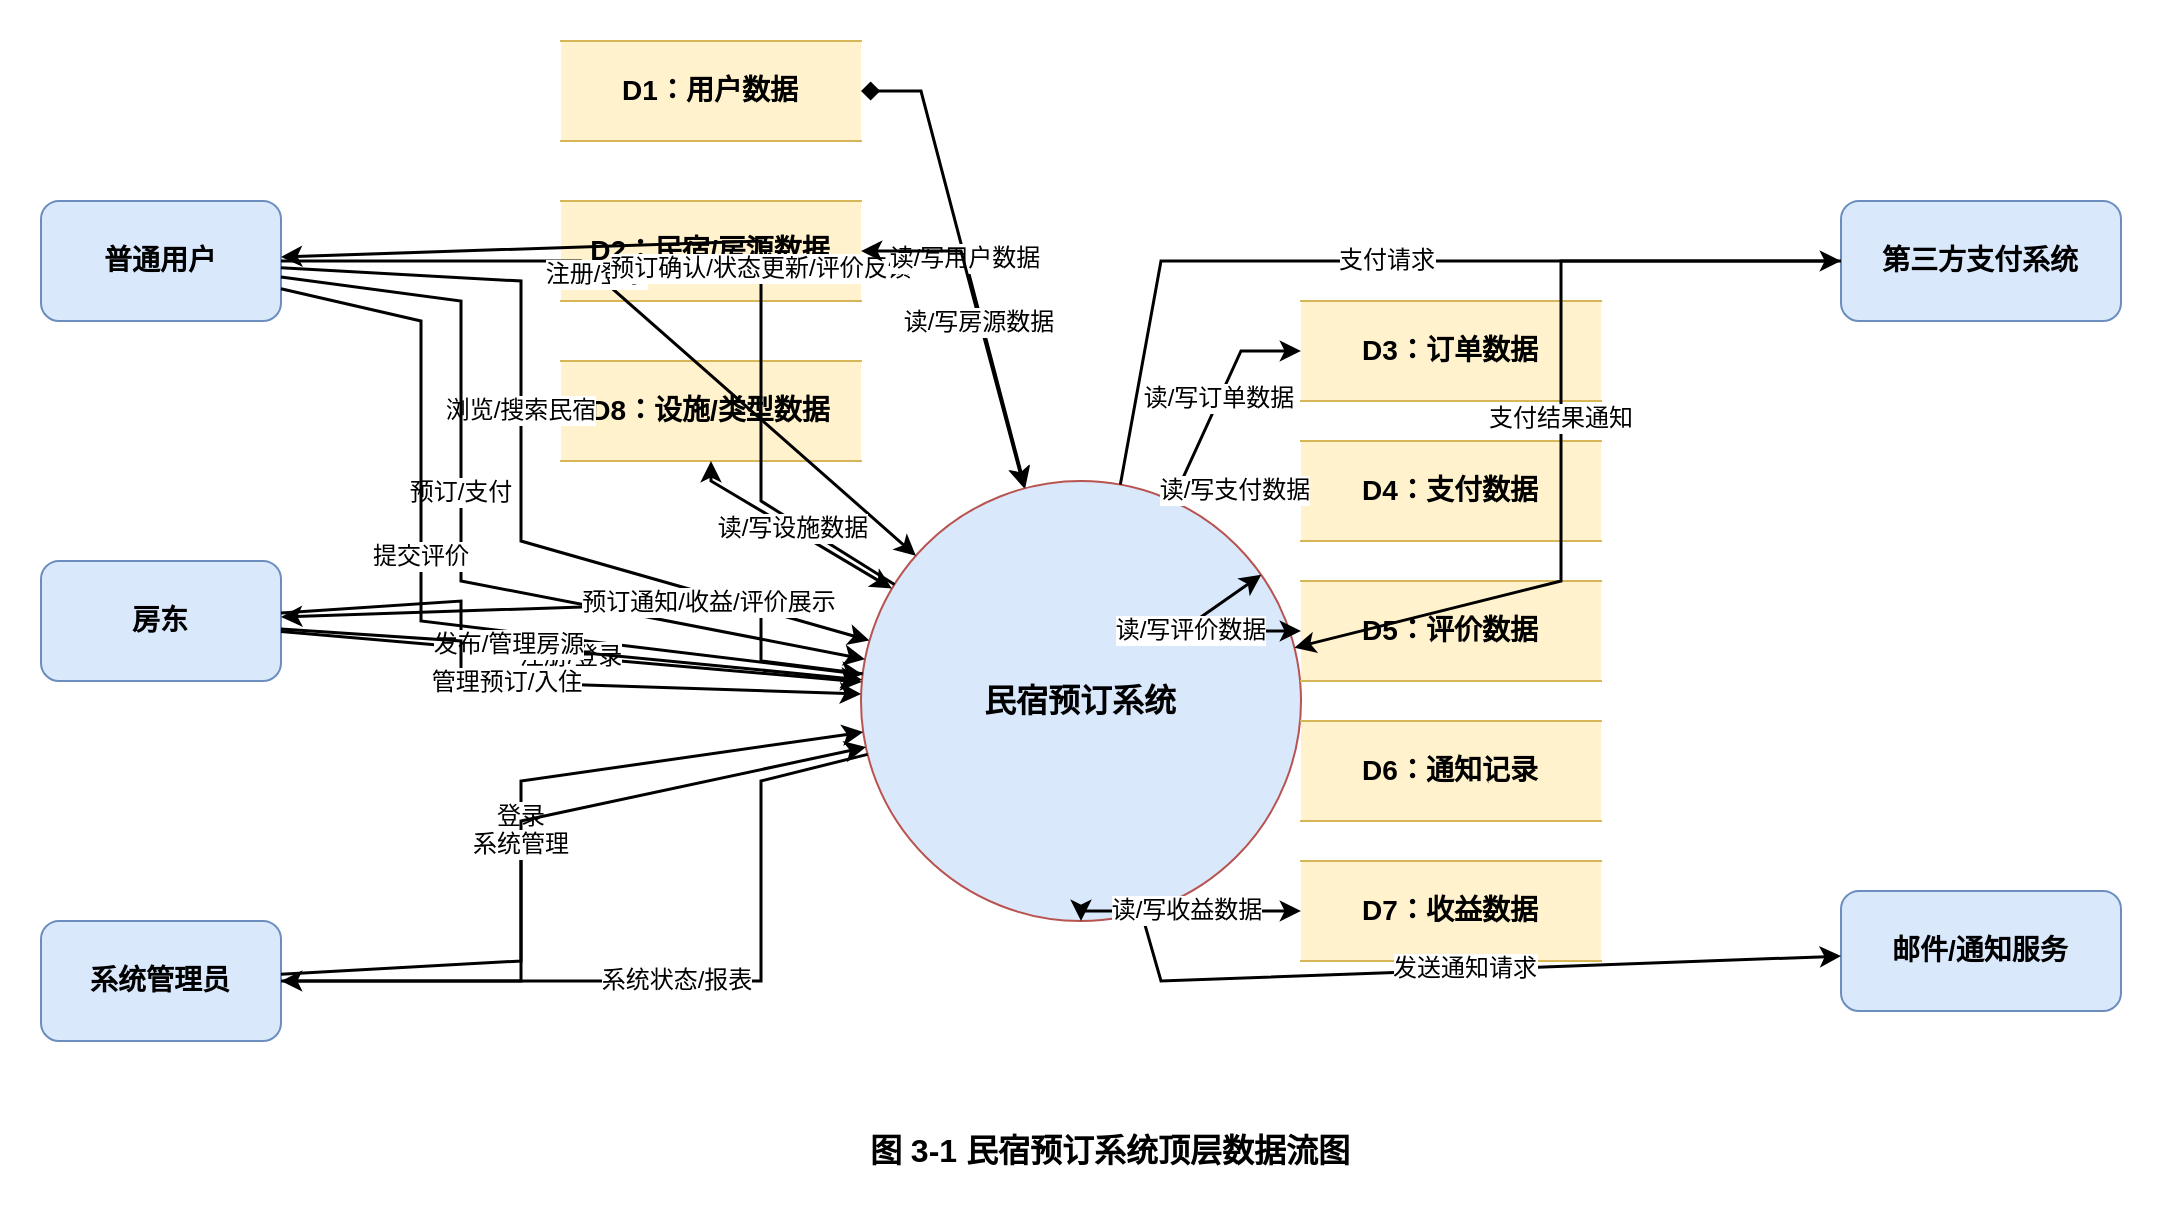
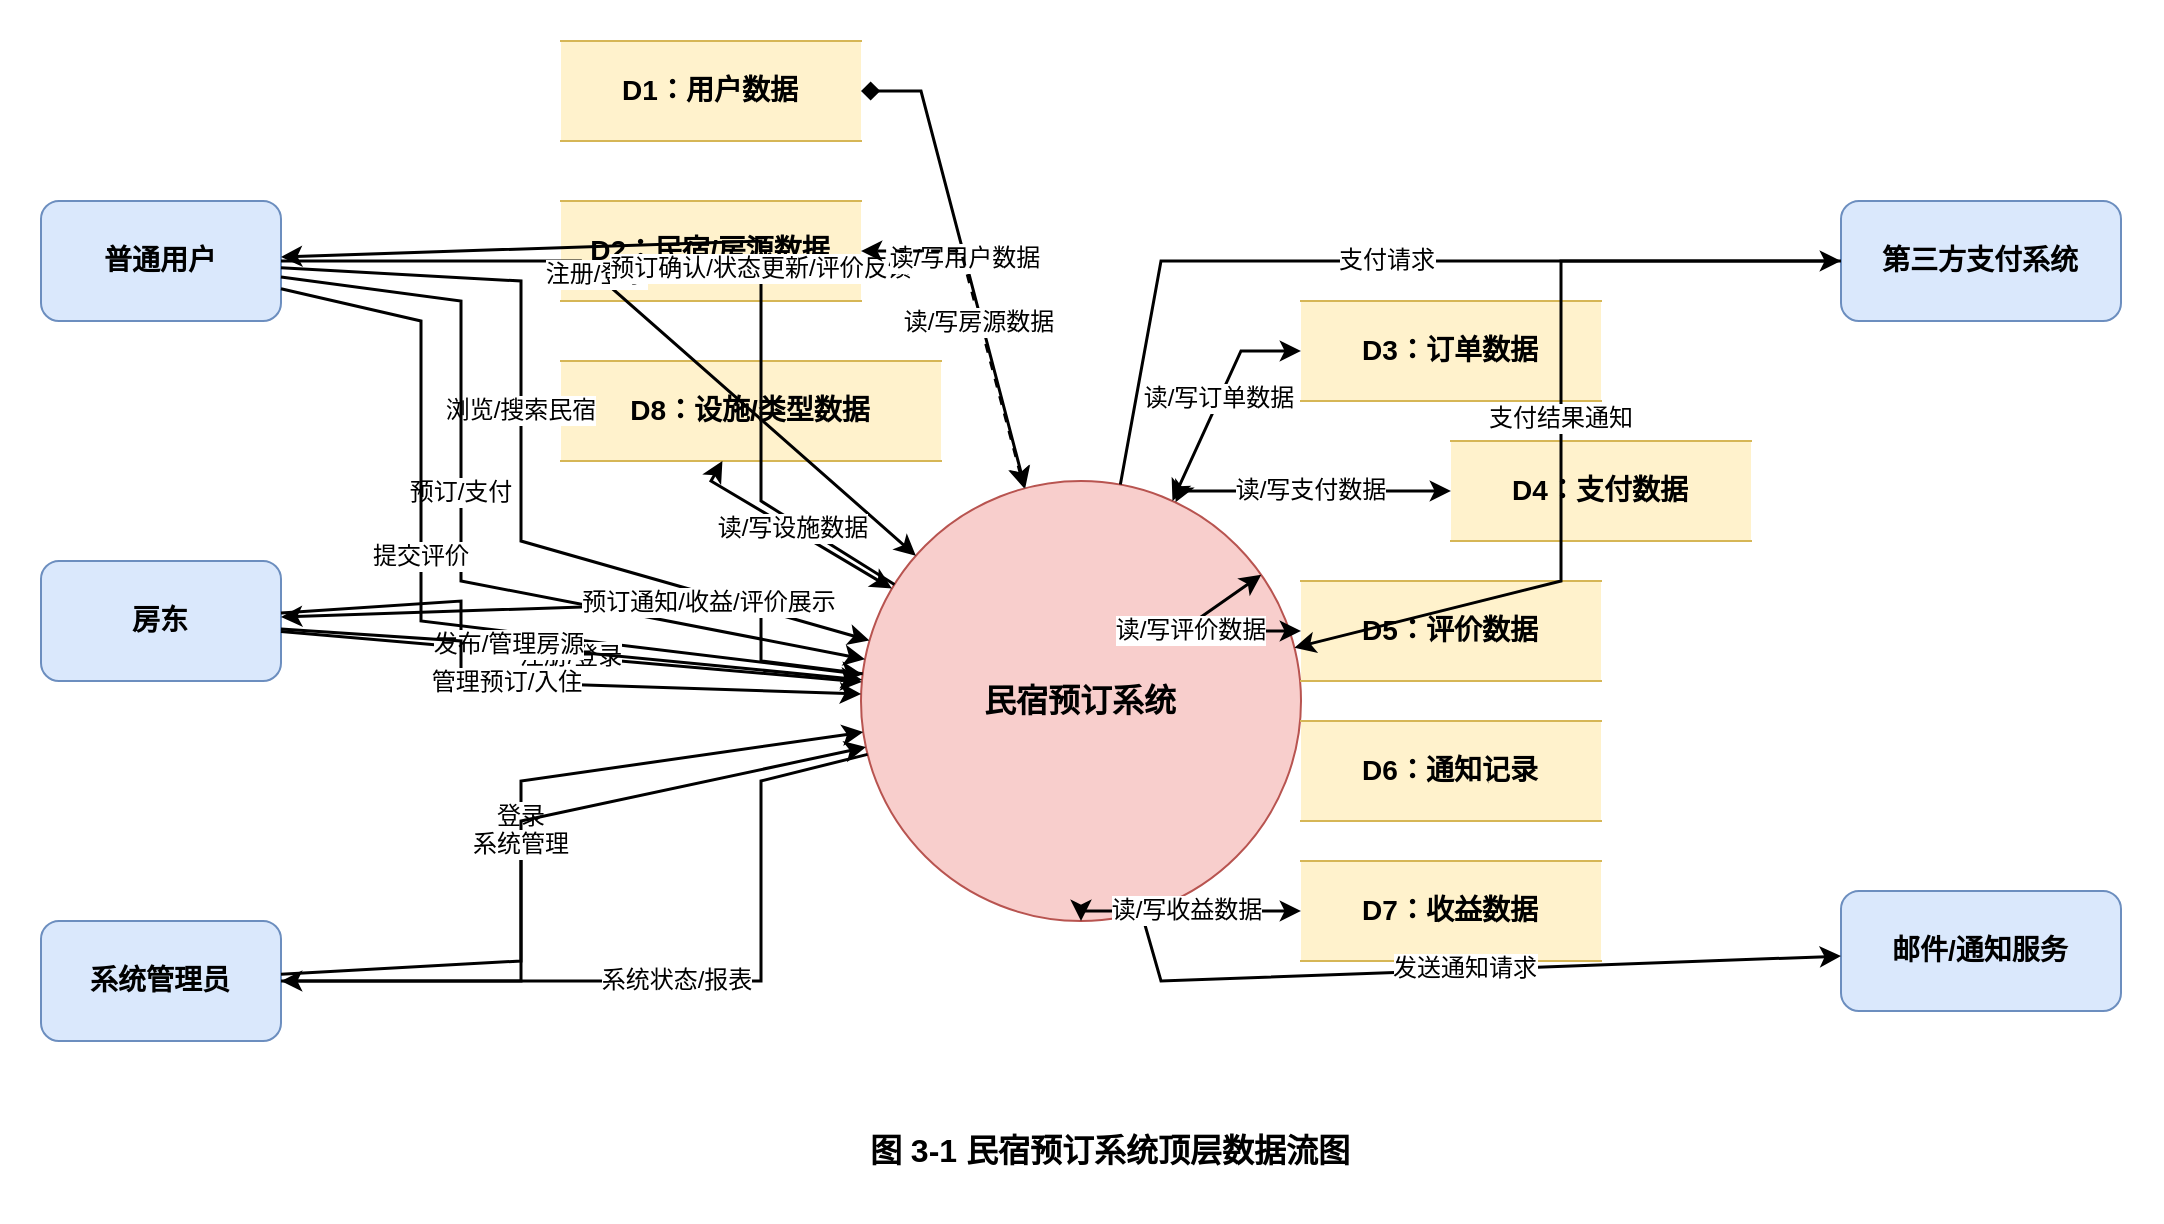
(949, 251) -> (949, 251)
(711, 411) -> (751, 411)
(1451, 491) -> (1601, 491)
(1081, 701) -> (1081, 701)
